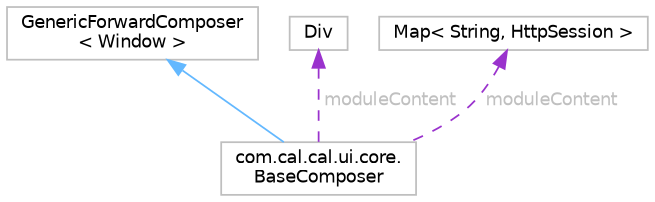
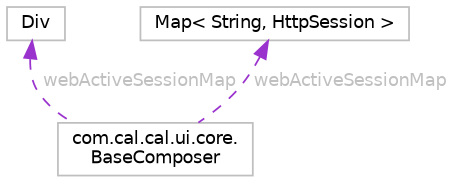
(133, 33) -> none
(388, 101) -> (137, 82)
(549, 101) -> (348, 82)
